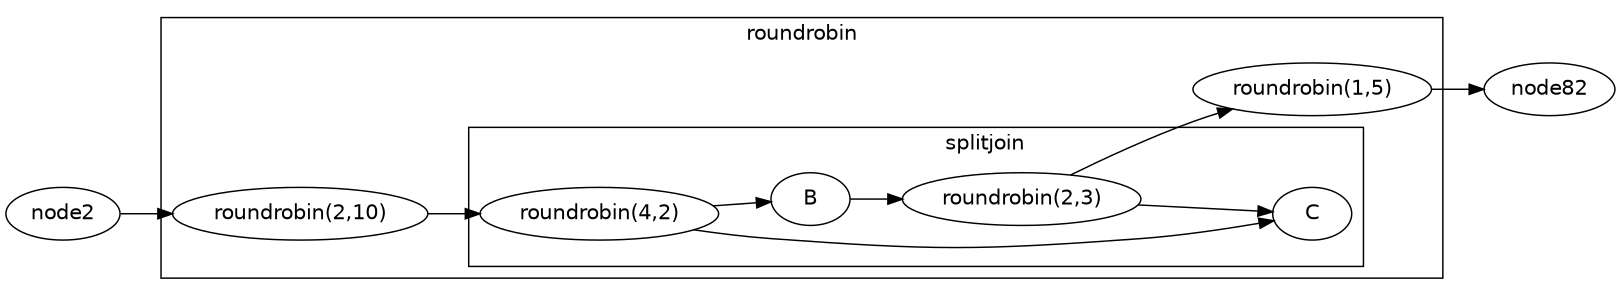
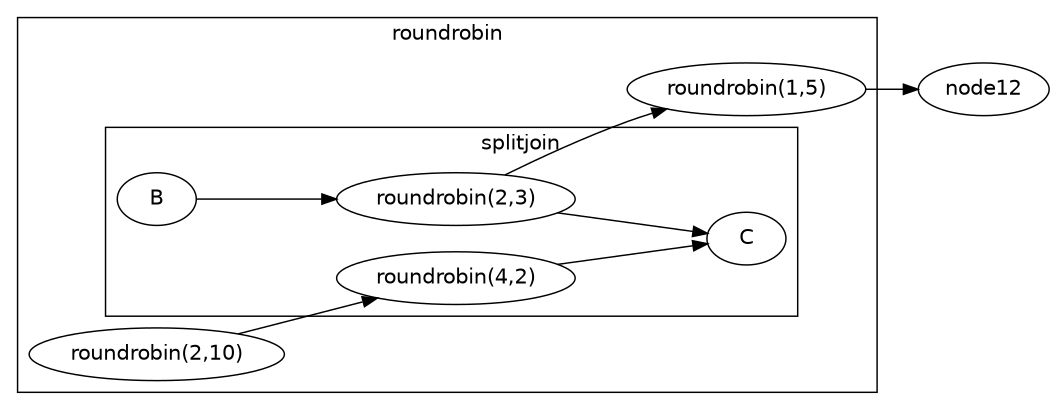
(1550, 89) -> (984, 89)
(734, 204) -> none
(63, 214) -> none
